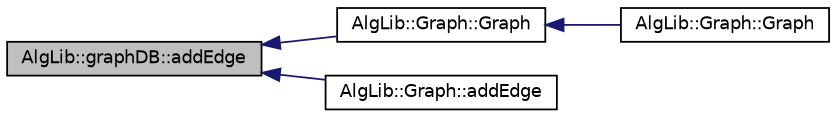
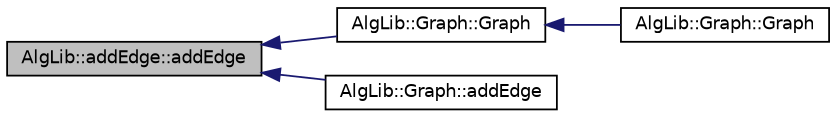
(134, 59) -> (134, 59)
